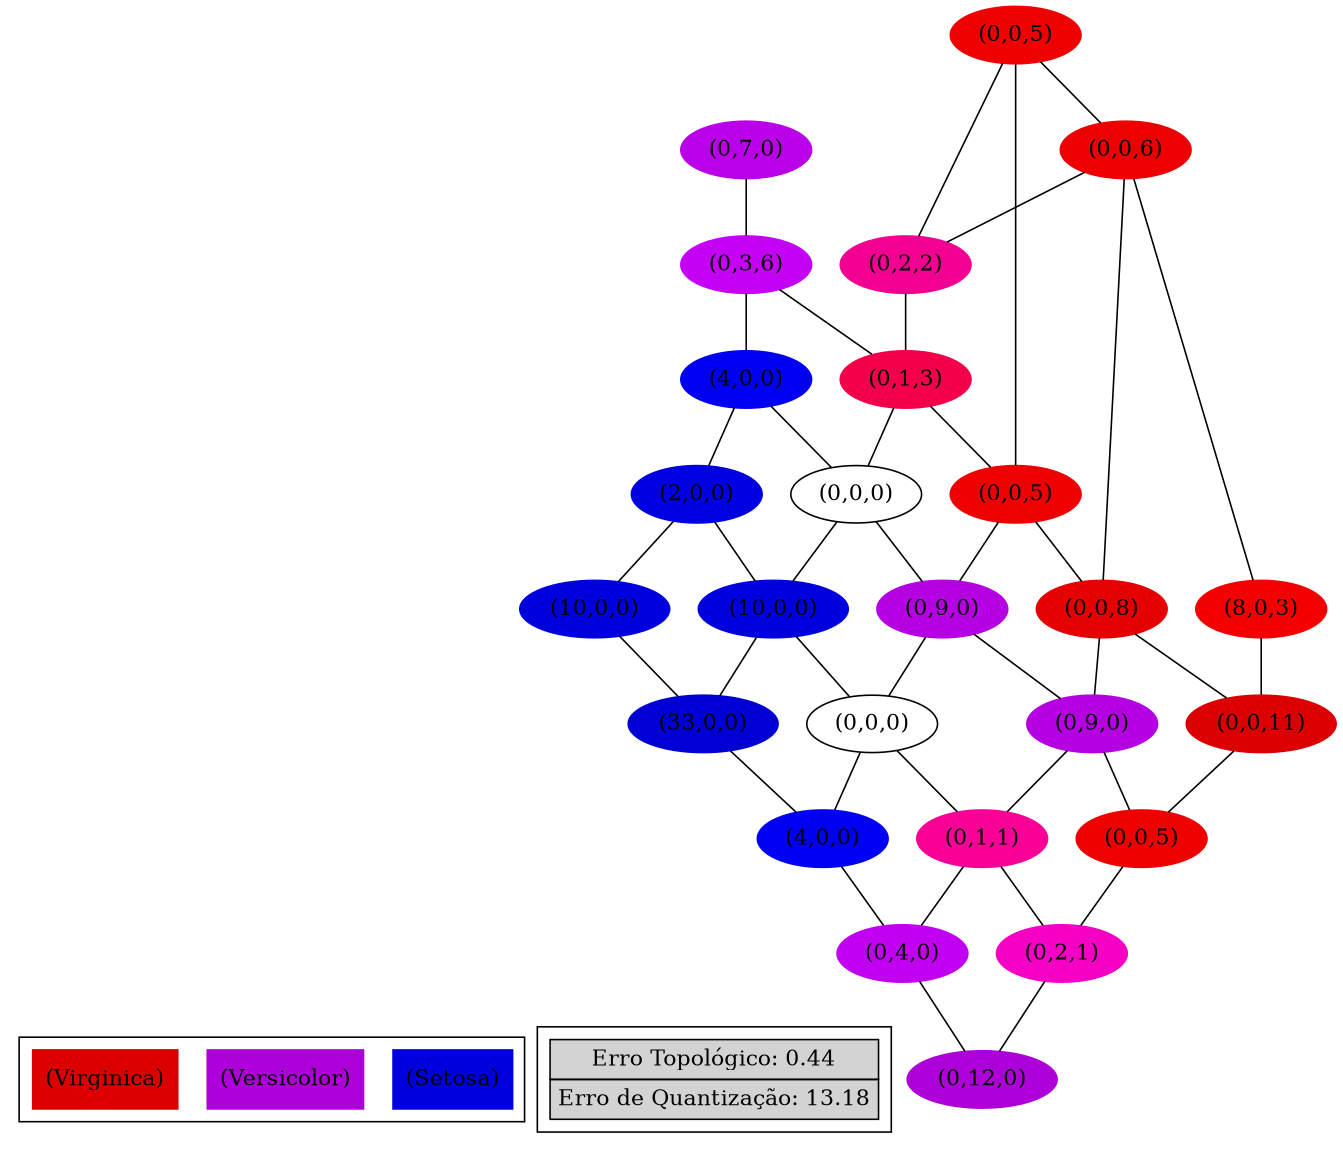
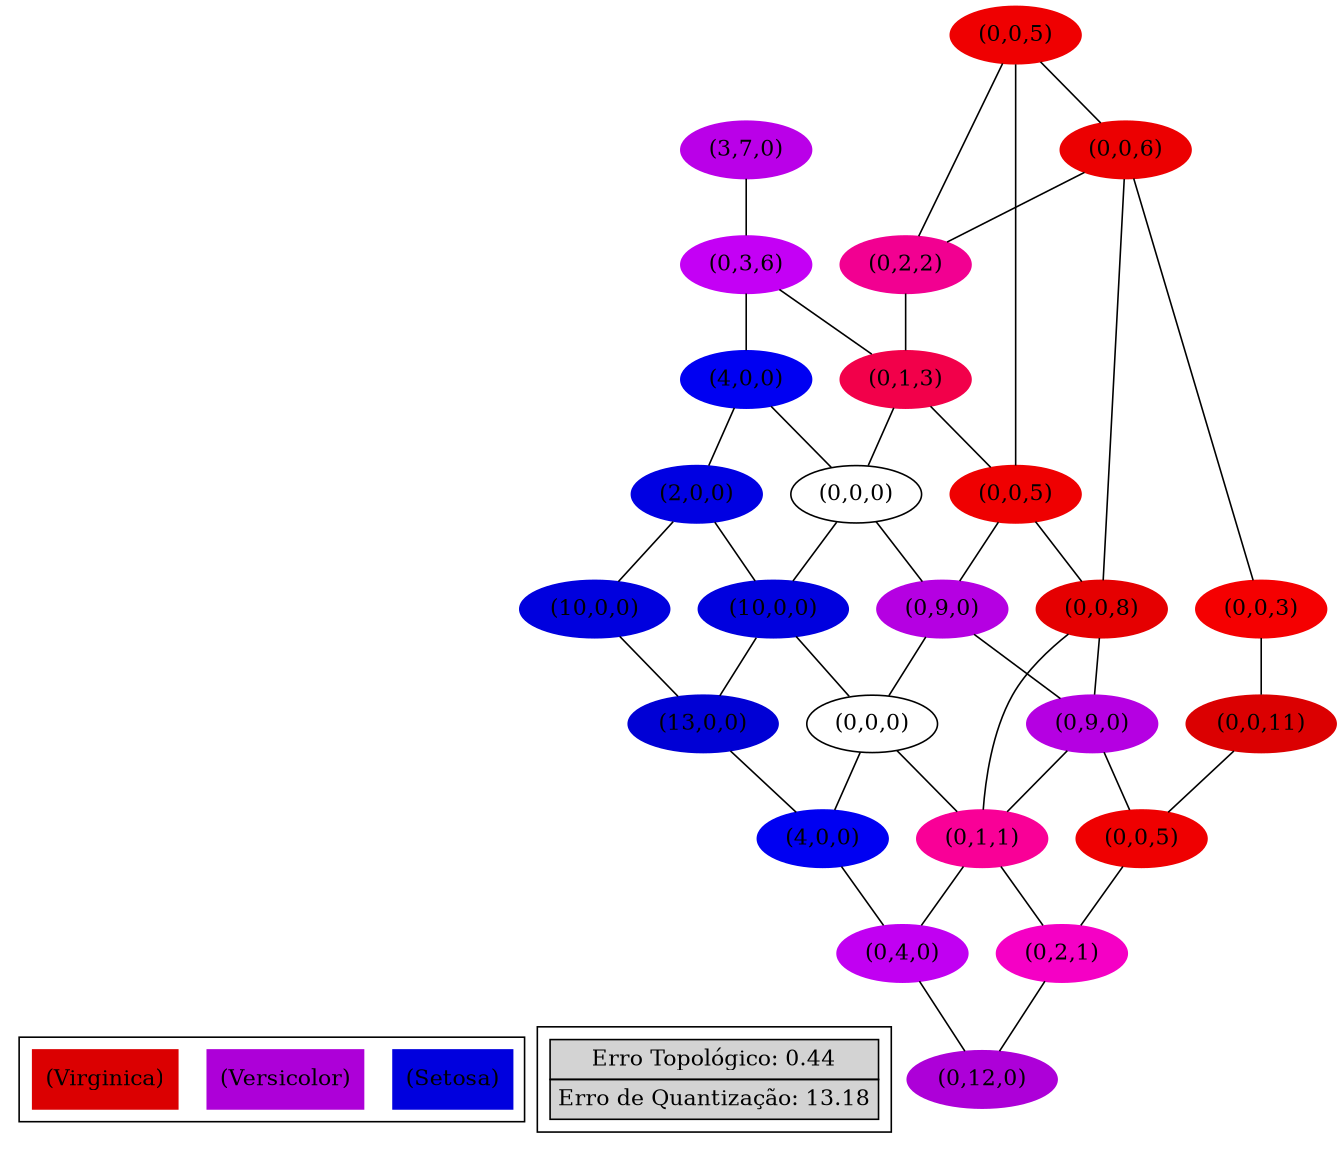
(746, 150) -> (746, 150)
(1261, 609) -> (1261, 609)
(1181, 666) -> (1005, 711)
(703, 724) -> (703, 724)
